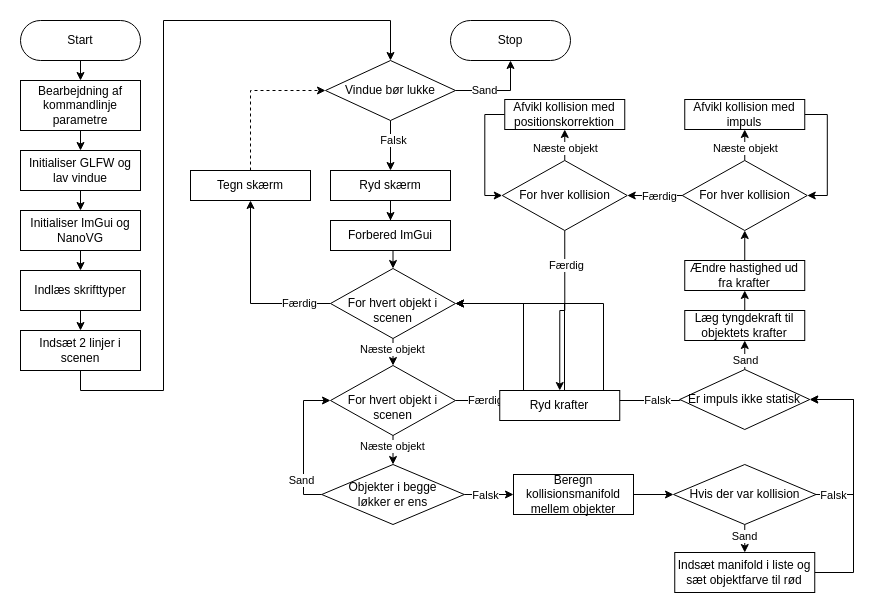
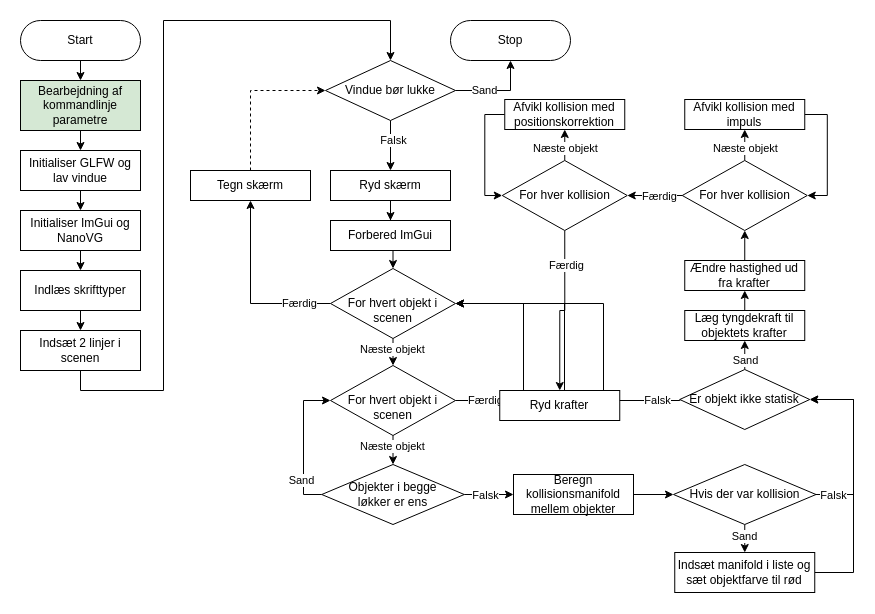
(81, 106) -> (81, 106)
(745, 400) -> (745, 400)
